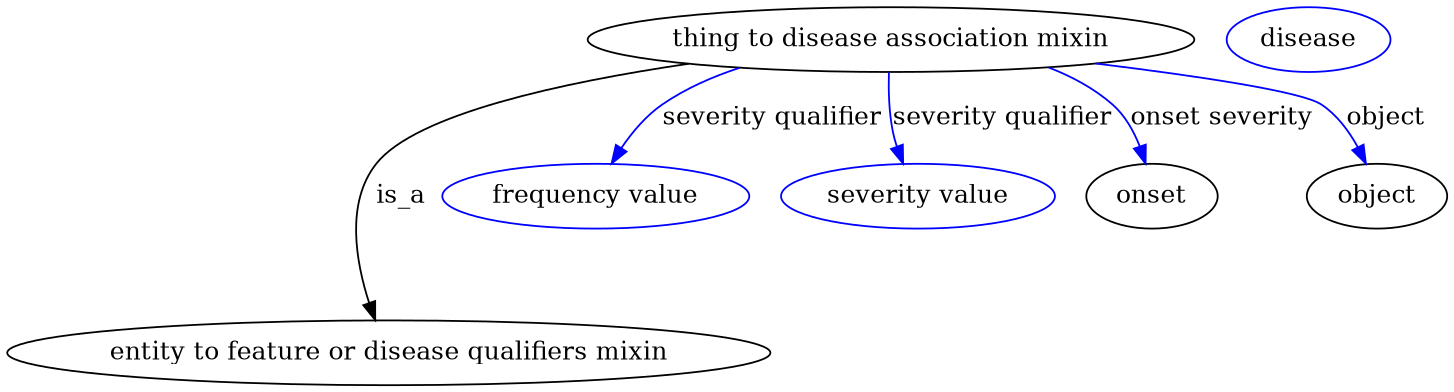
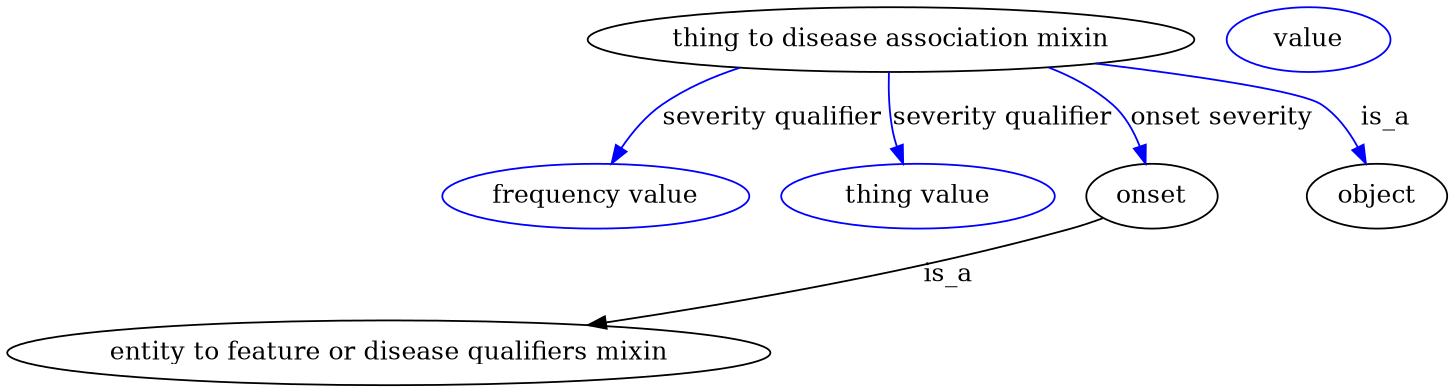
(1309, 40) -> (1309, 40)
(456, 116) -> (856, 279)
(1386, 118) -> (1386, 118)
(918, 196) -> (918, 196)
